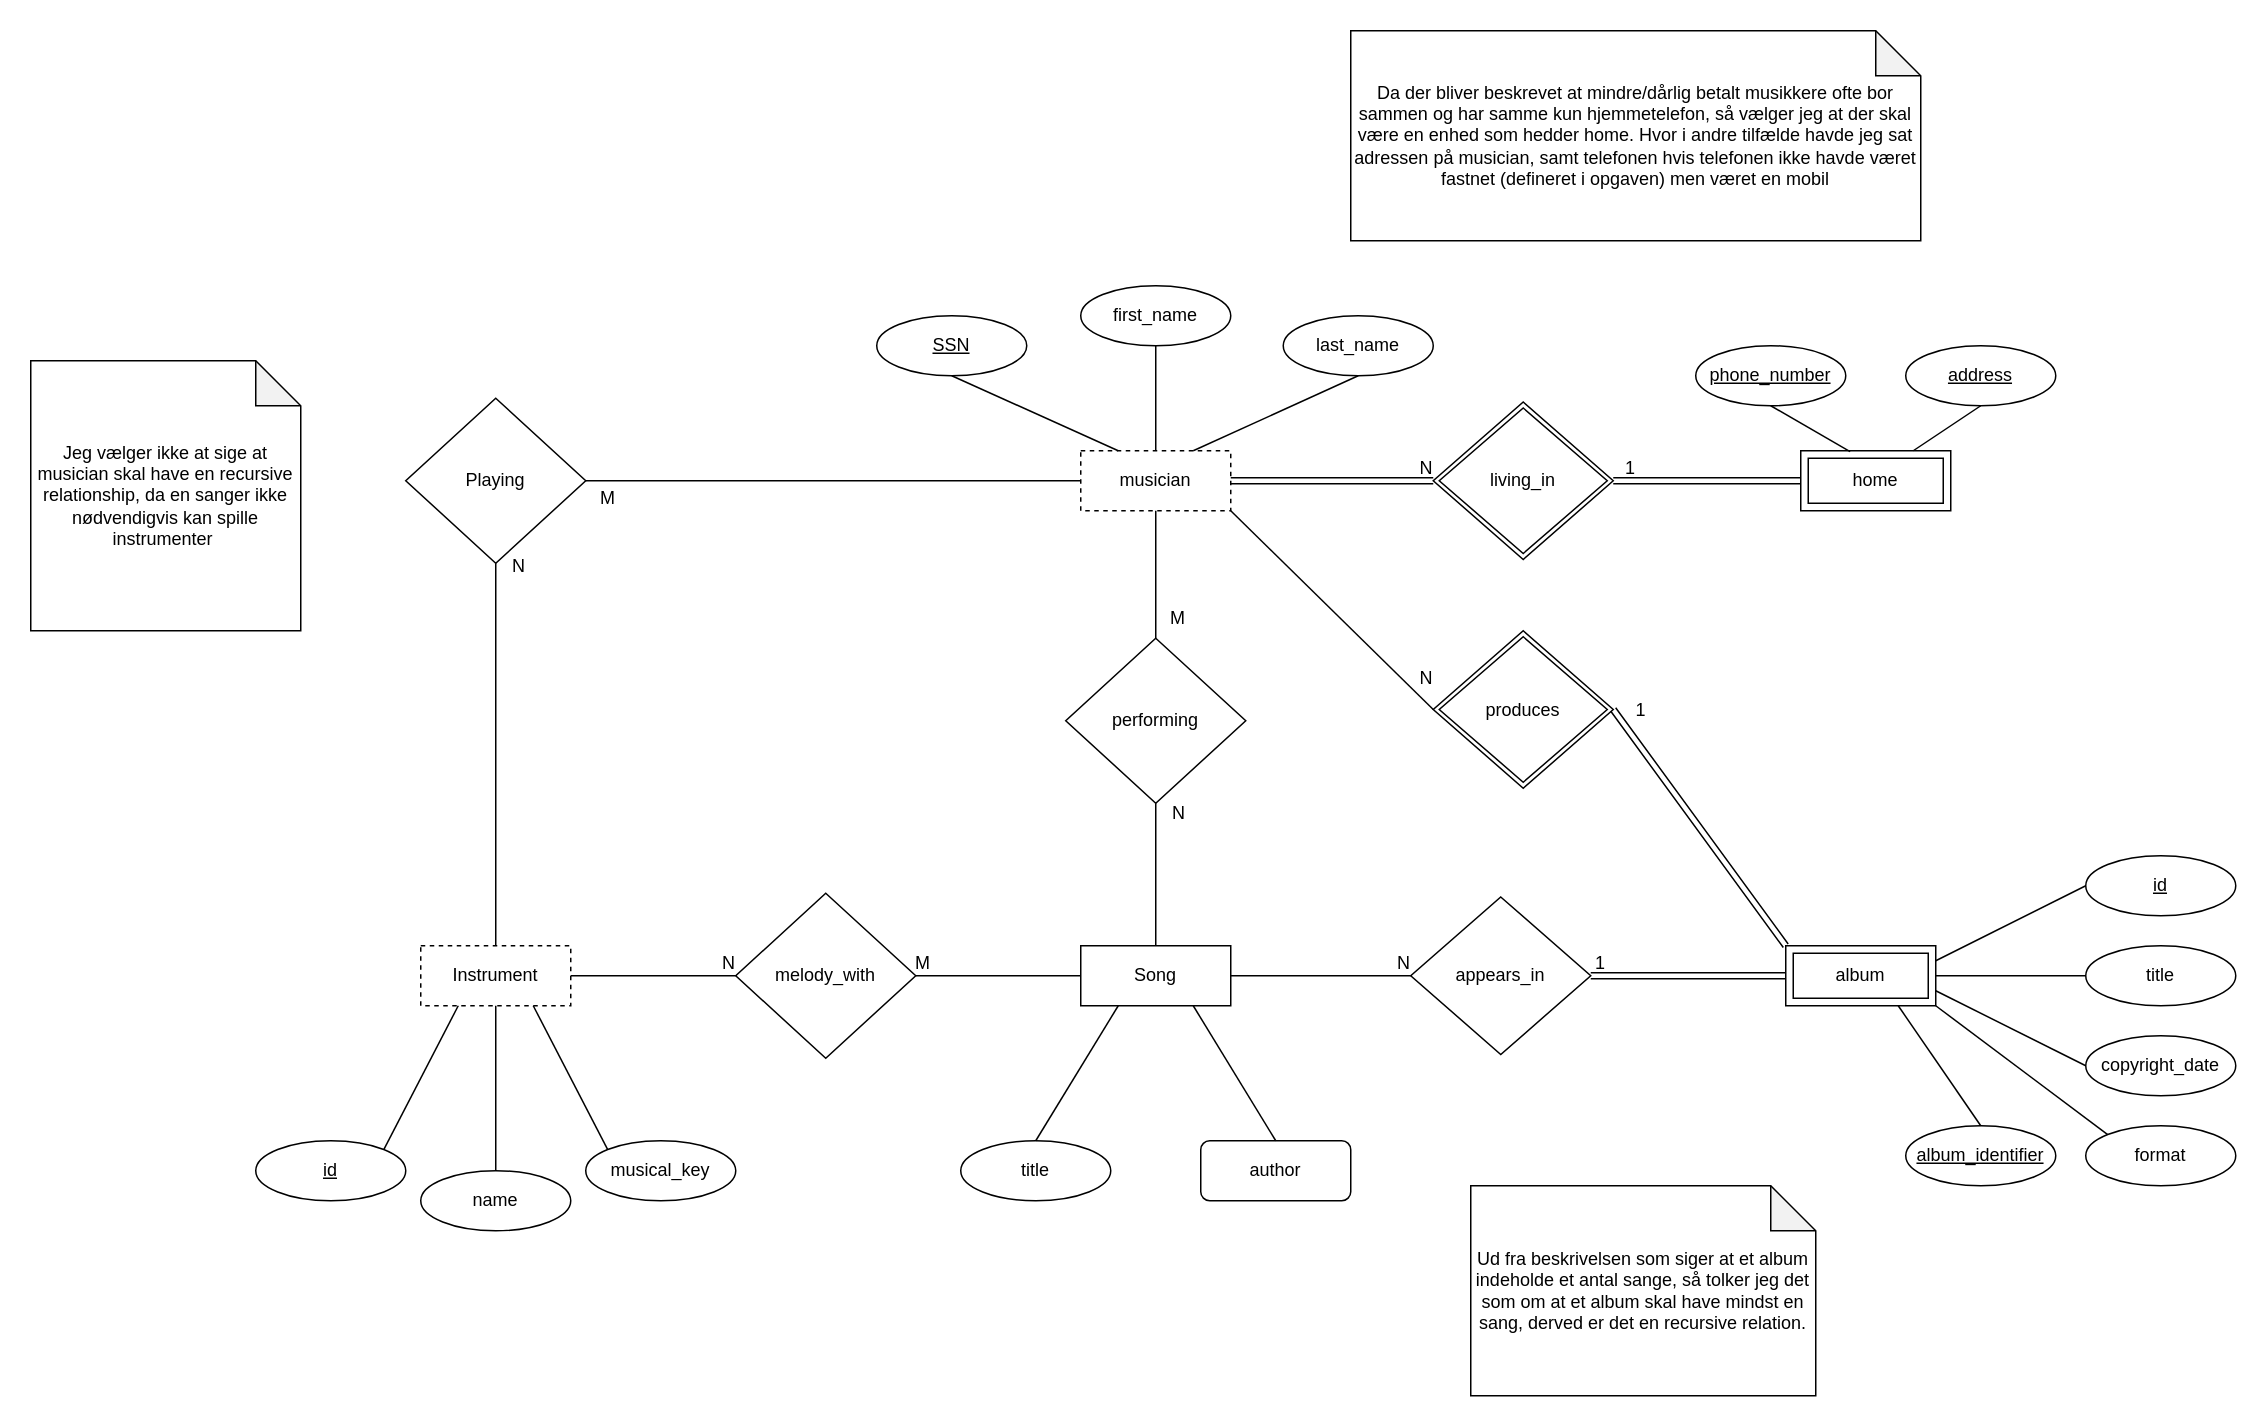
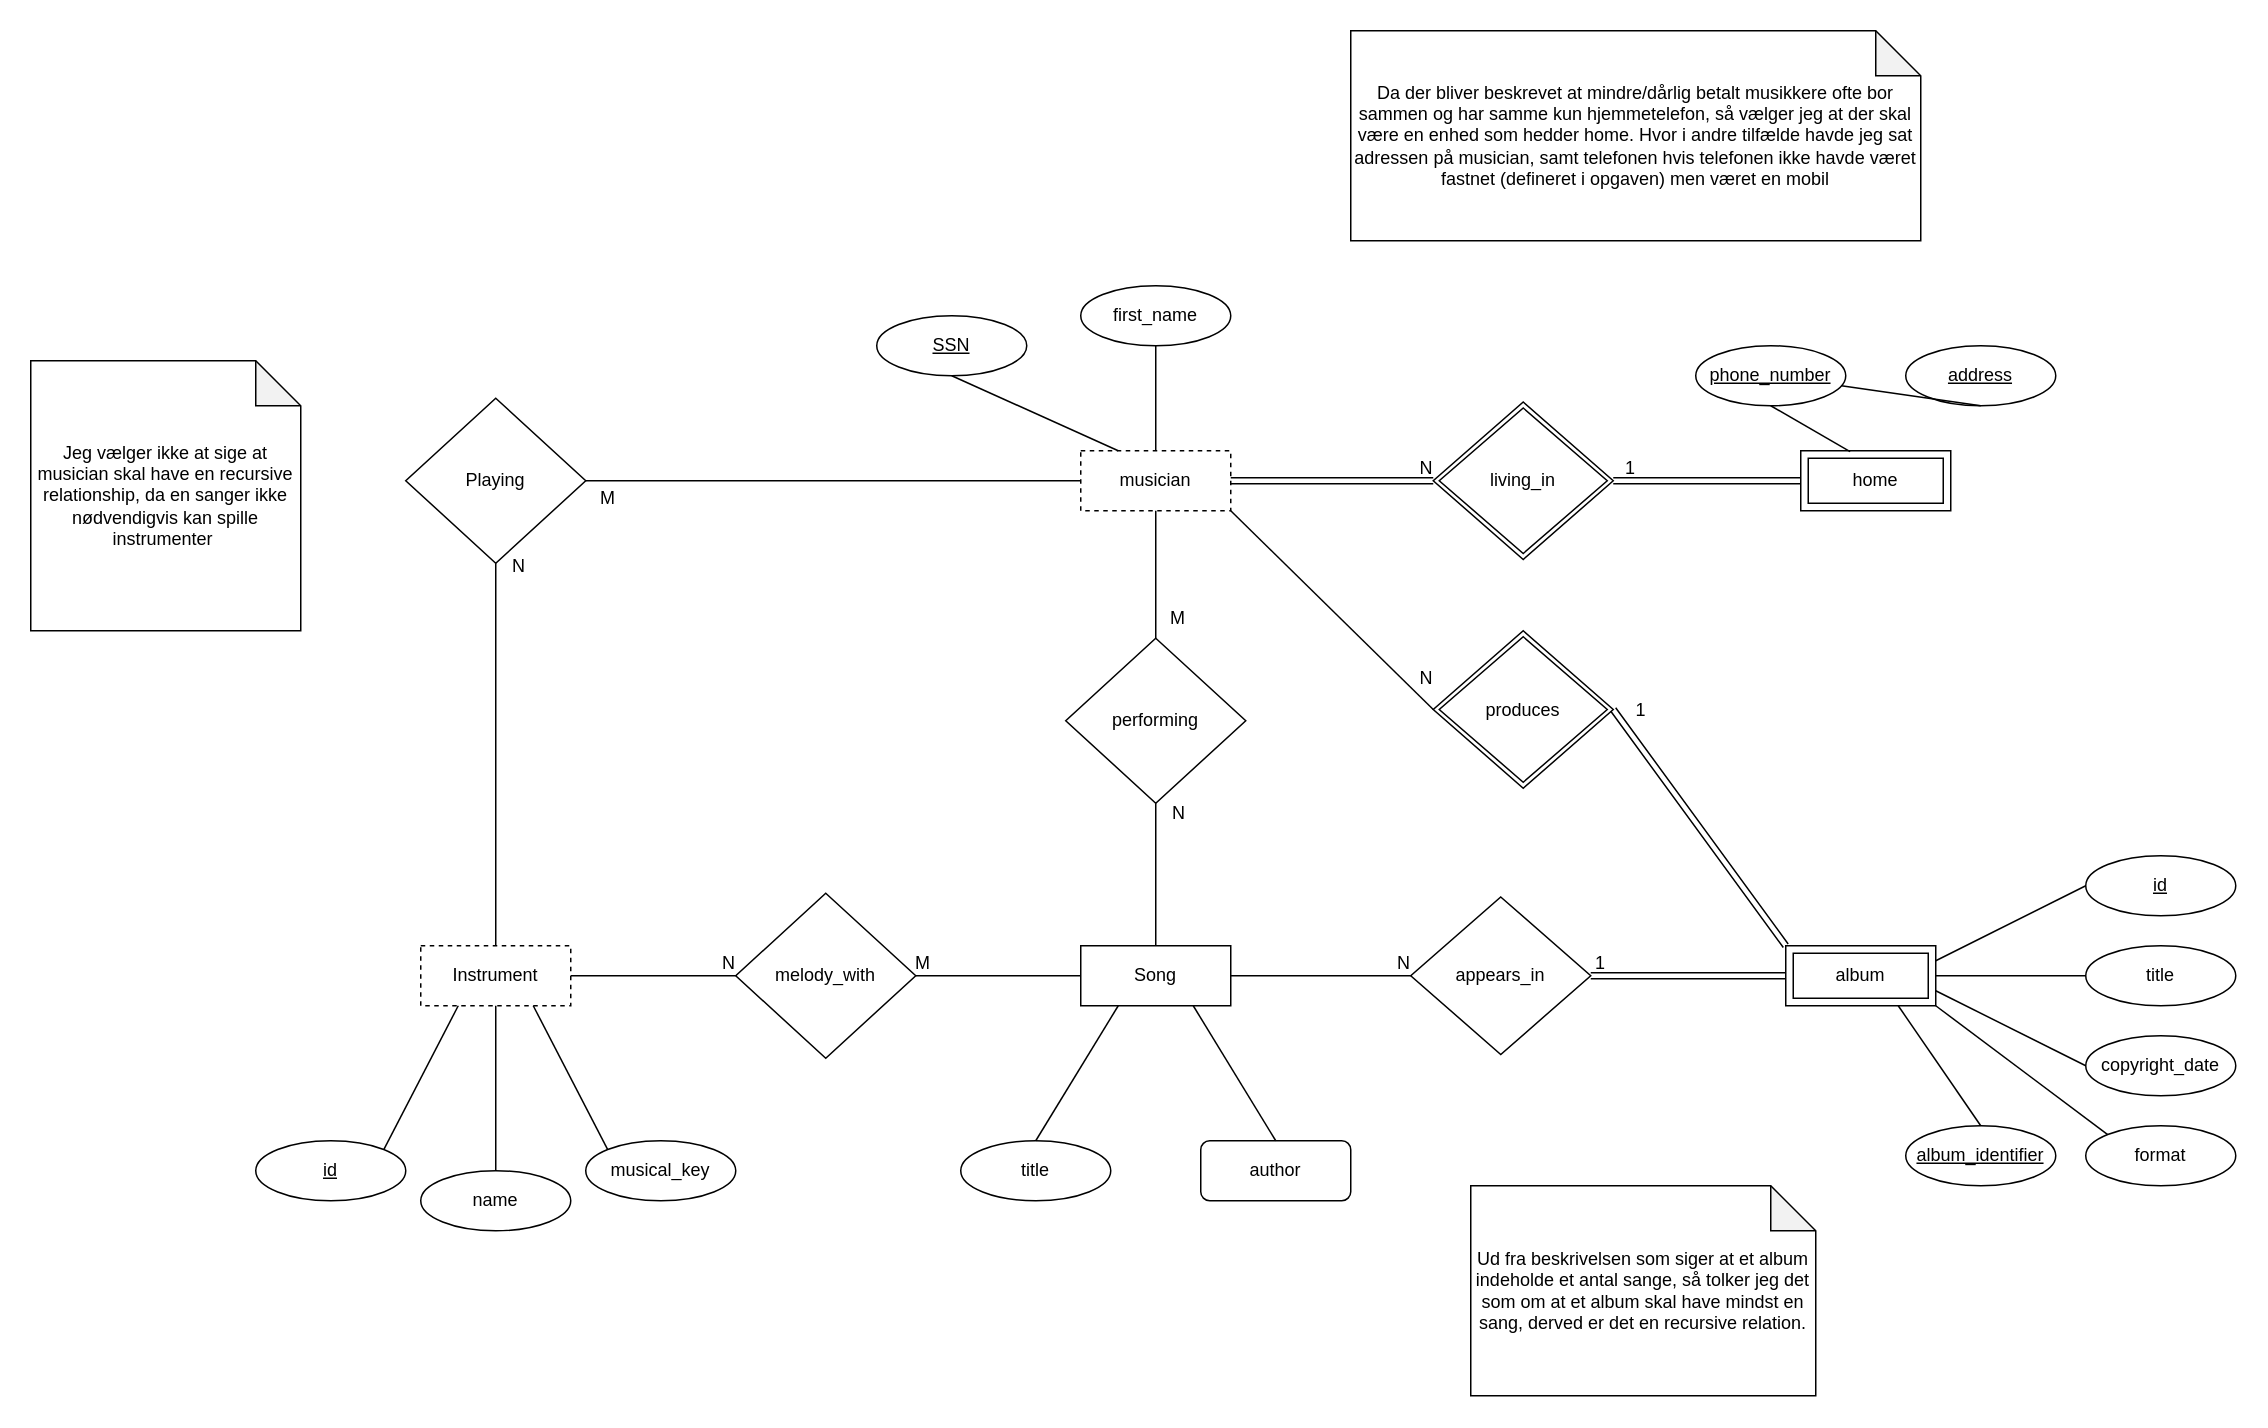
(1358, 346) -> none
(1276, 413) -> none
(1947, 429) -> (1911, 396)
